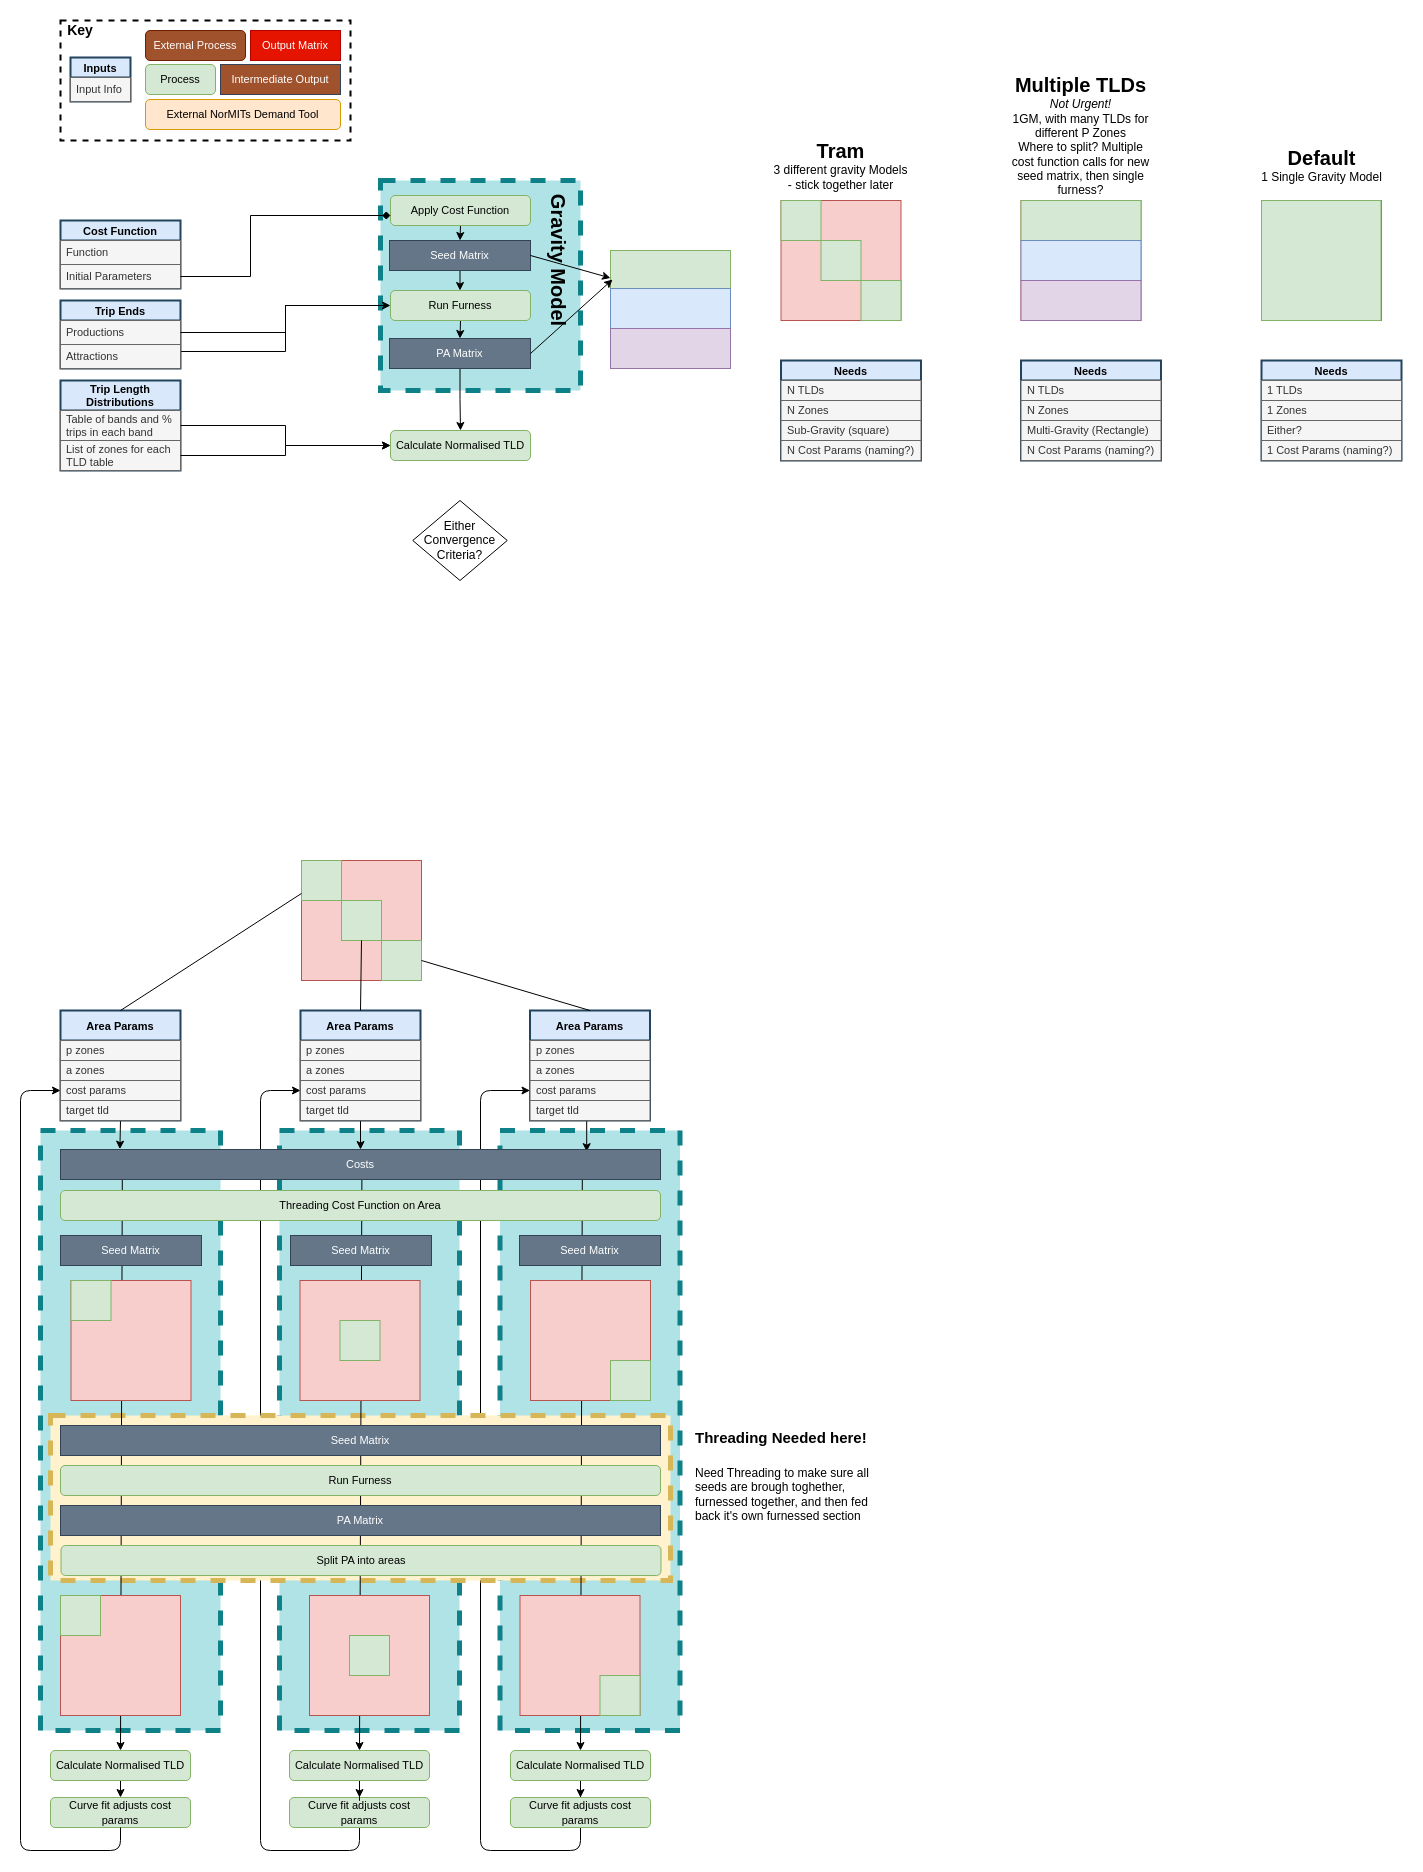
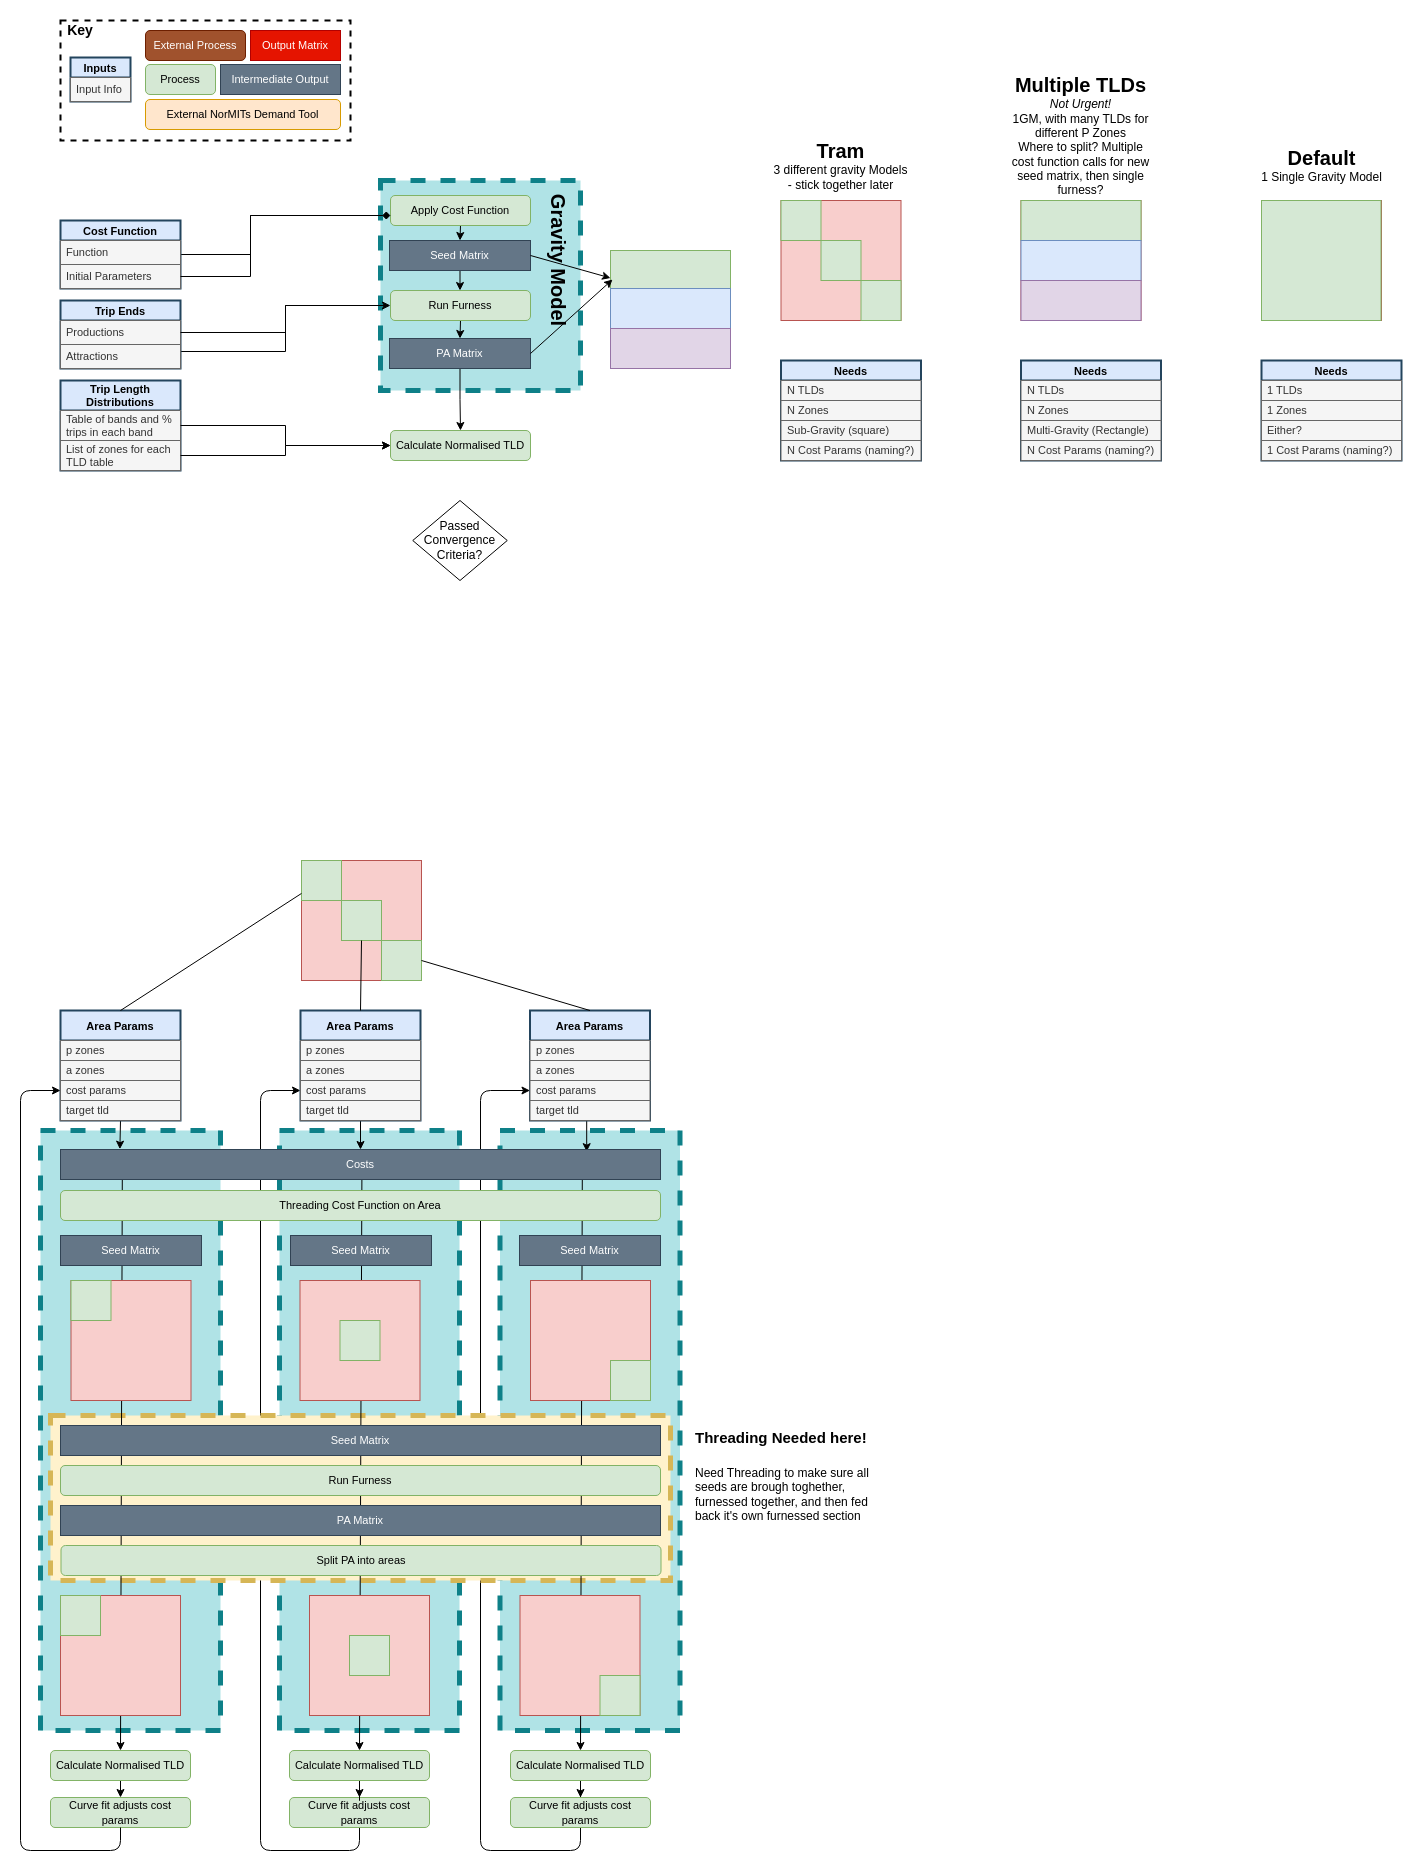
(281, 80) -> (281, 80)
none -> (215, 255)
(460, 541) -> (460, 541)
